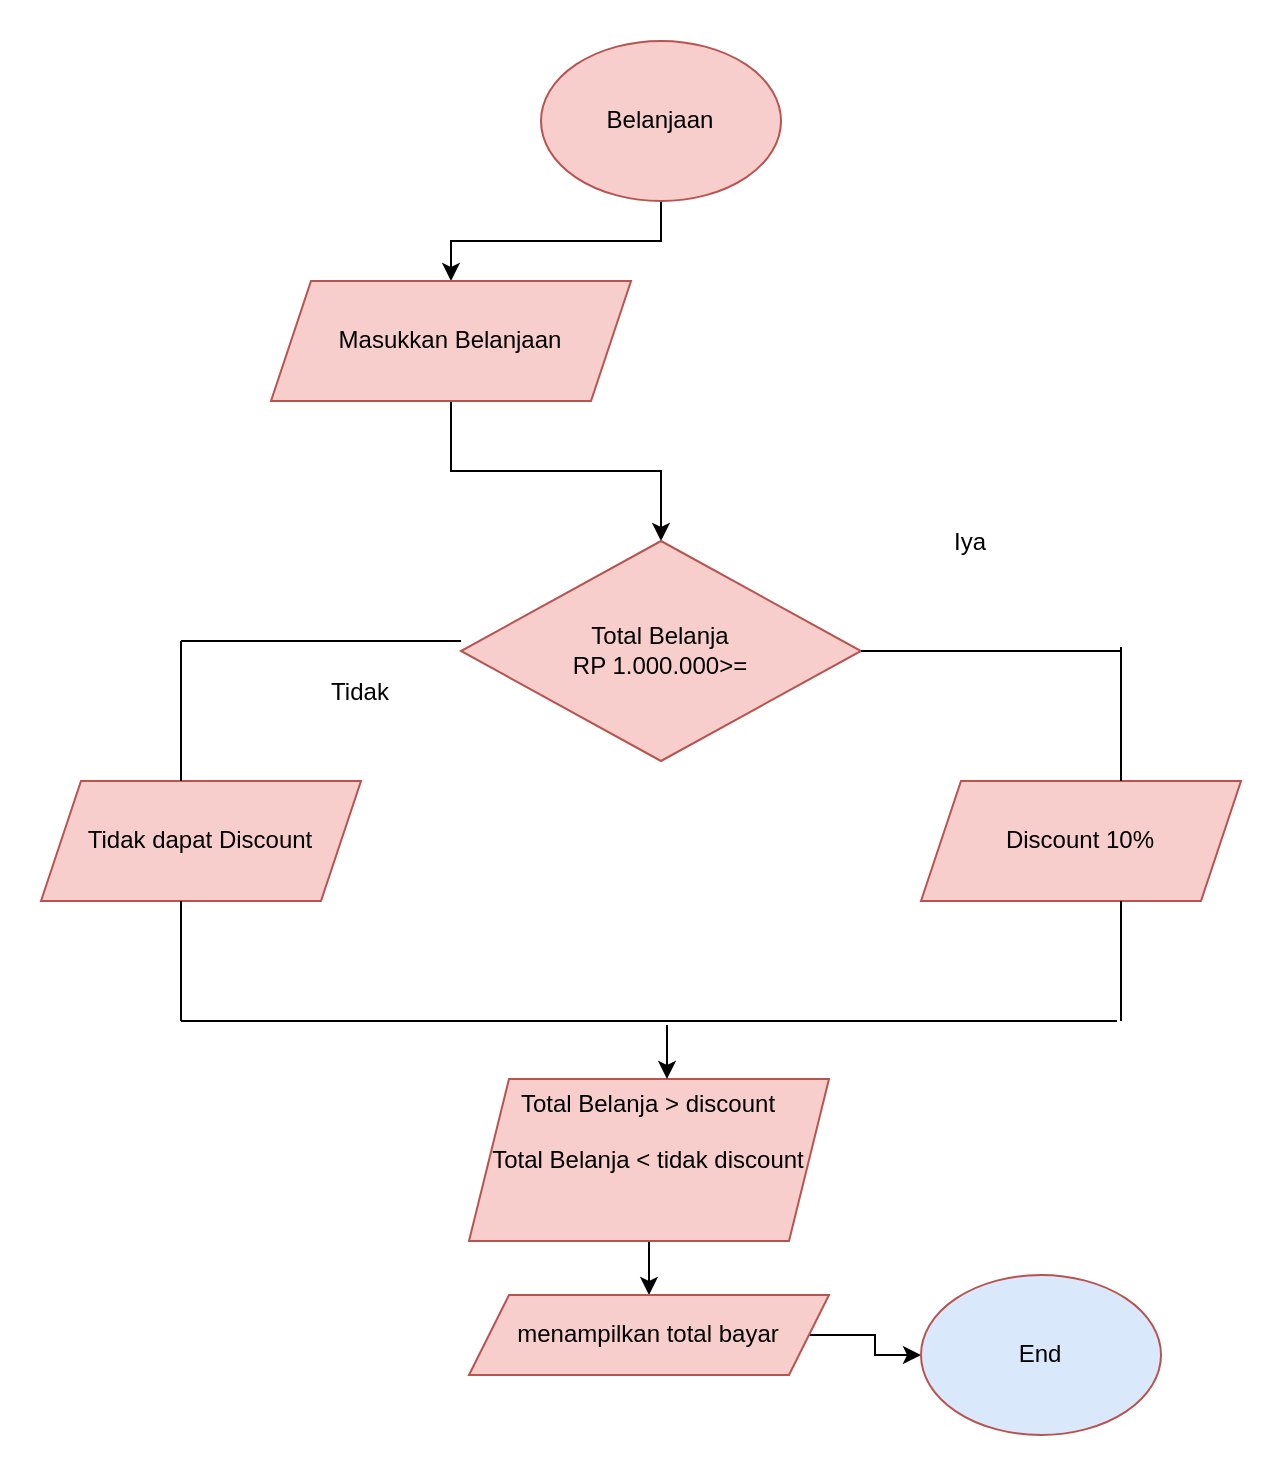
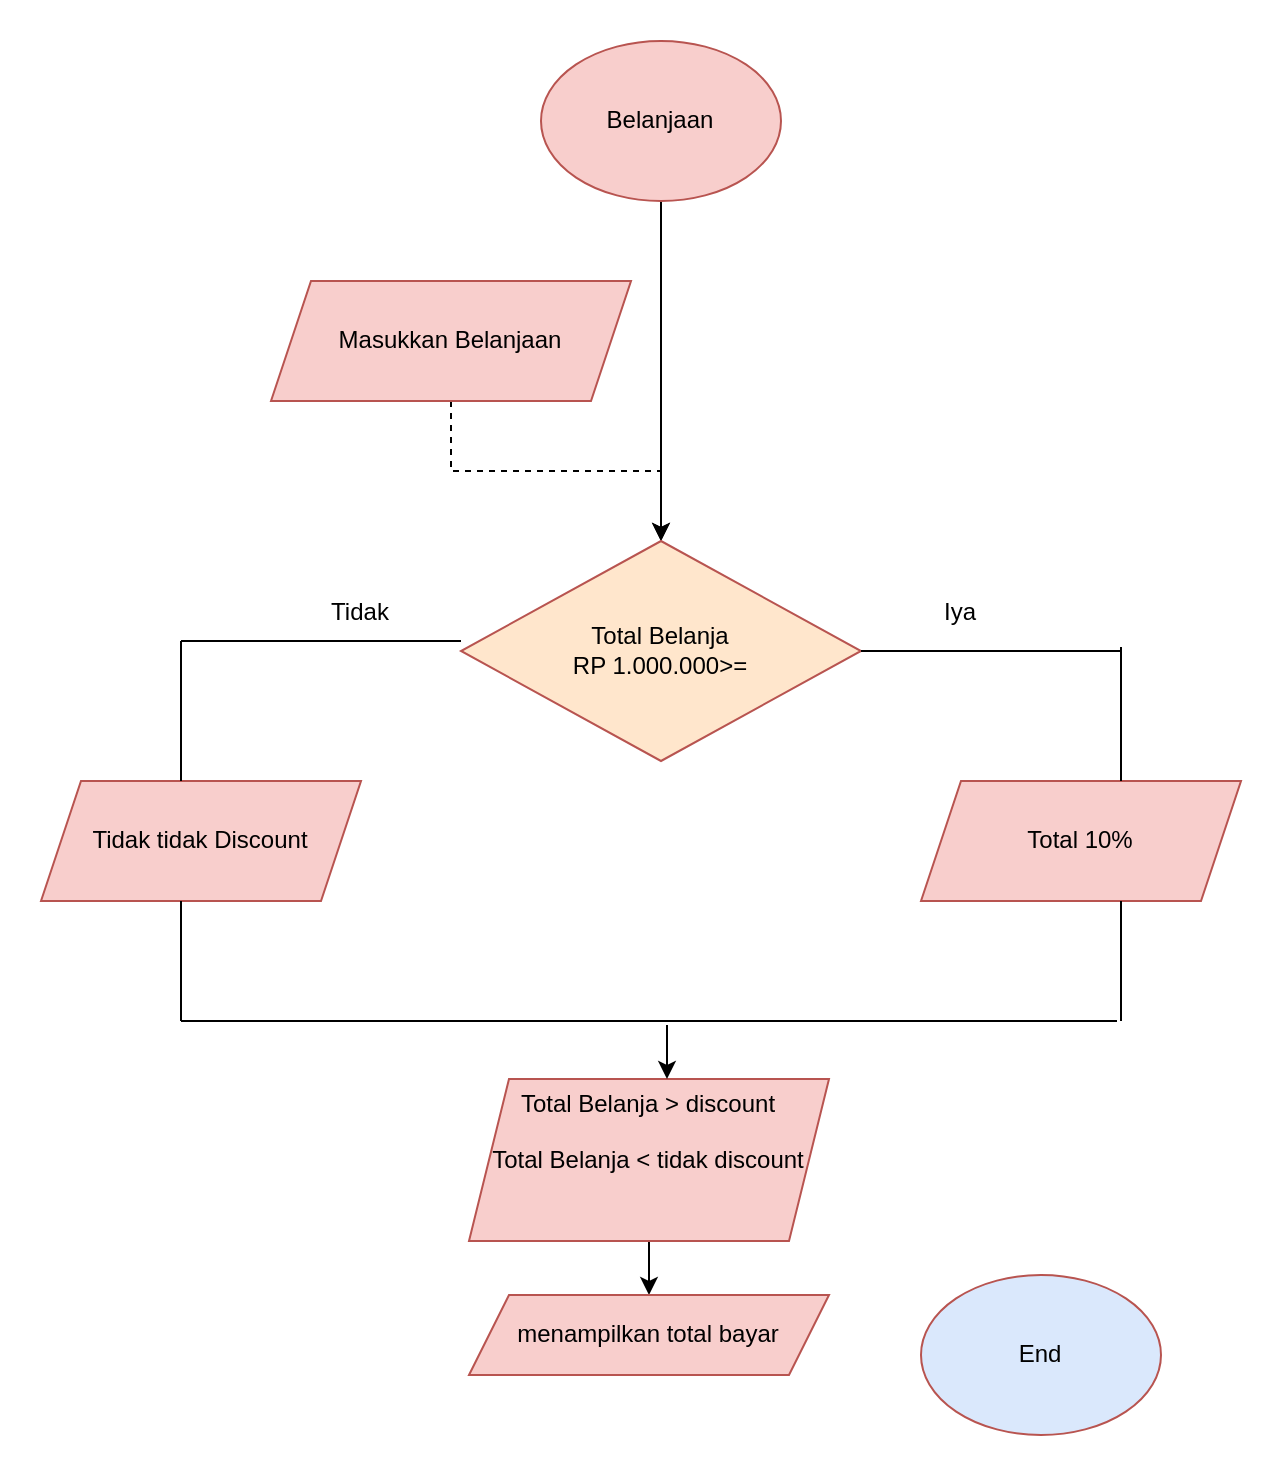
(544, 241) -> (661, 353)
(521, 471) -> (521, 471)
(971, 543) -> (961, 613)
(661, 651) -> (661, 651)
(361, 693) -> (361, 613)
(201, 841) -> (201, 841)
(1081, 841) -> (1081, 841)
(868, 1335) -> none
